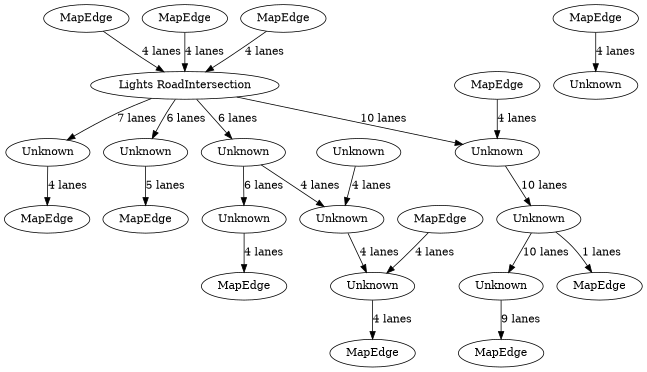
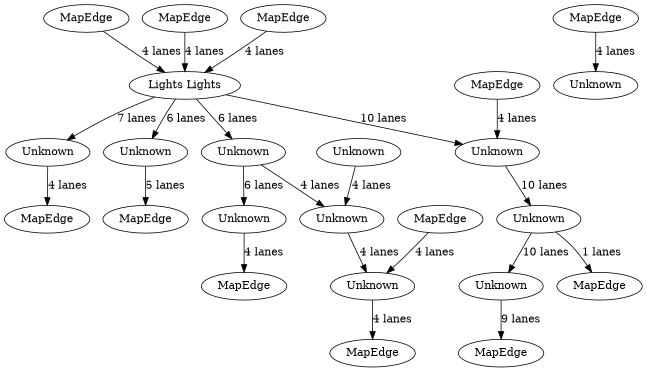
(185, 85) -> (185, 85)
